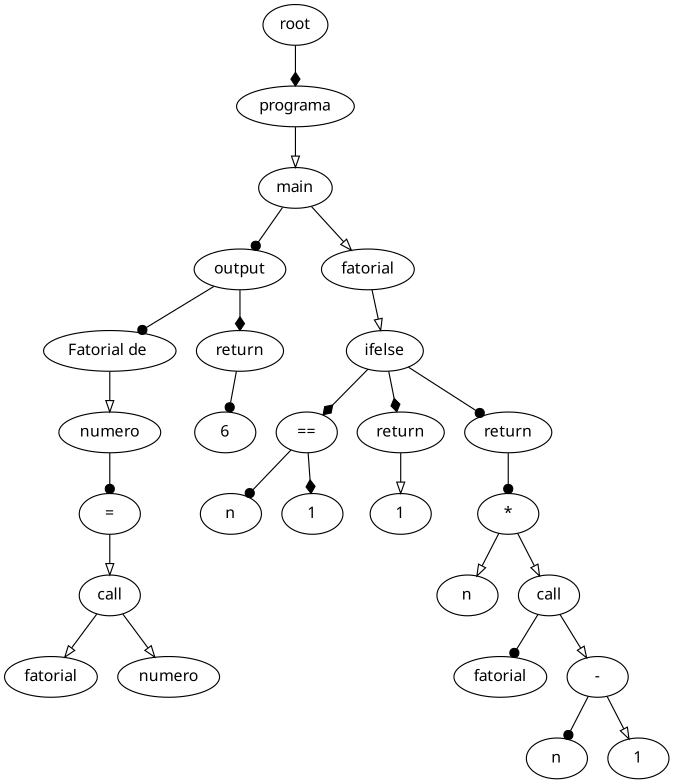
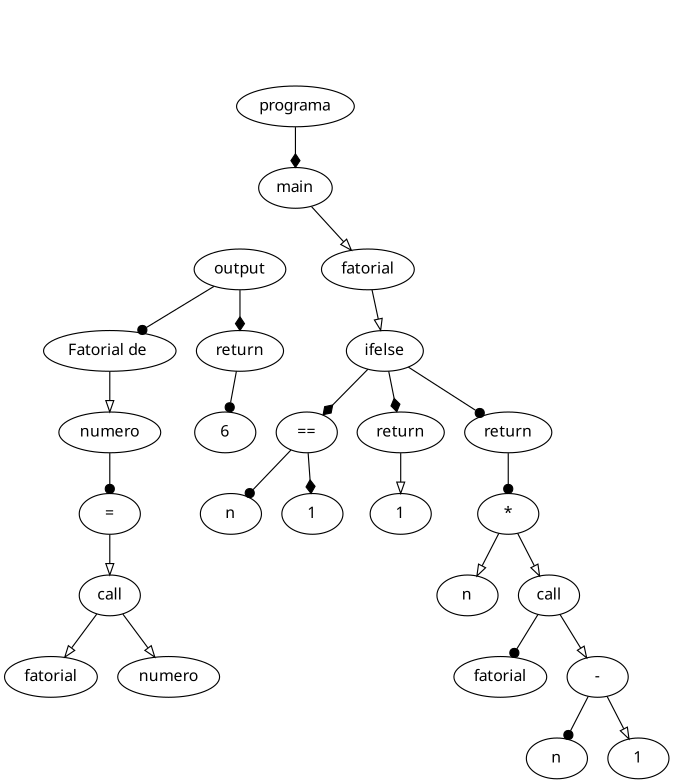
(295, 25) -> none
(295, 142) -> (295, 142)
(270, 225) -> none
